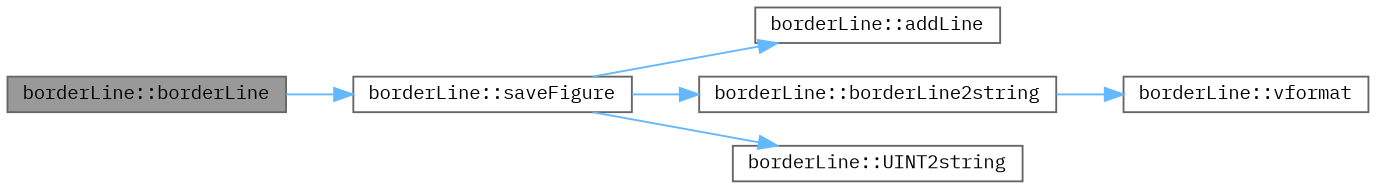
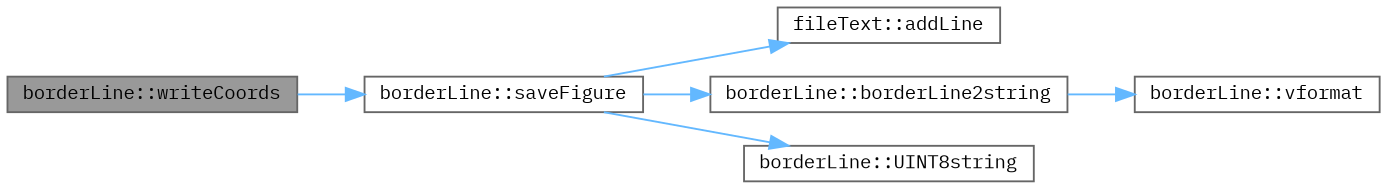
(878, 25) -> (889, 25)
(147, 94) -> (152, 94)
(878, 164) -> (889, 164)
